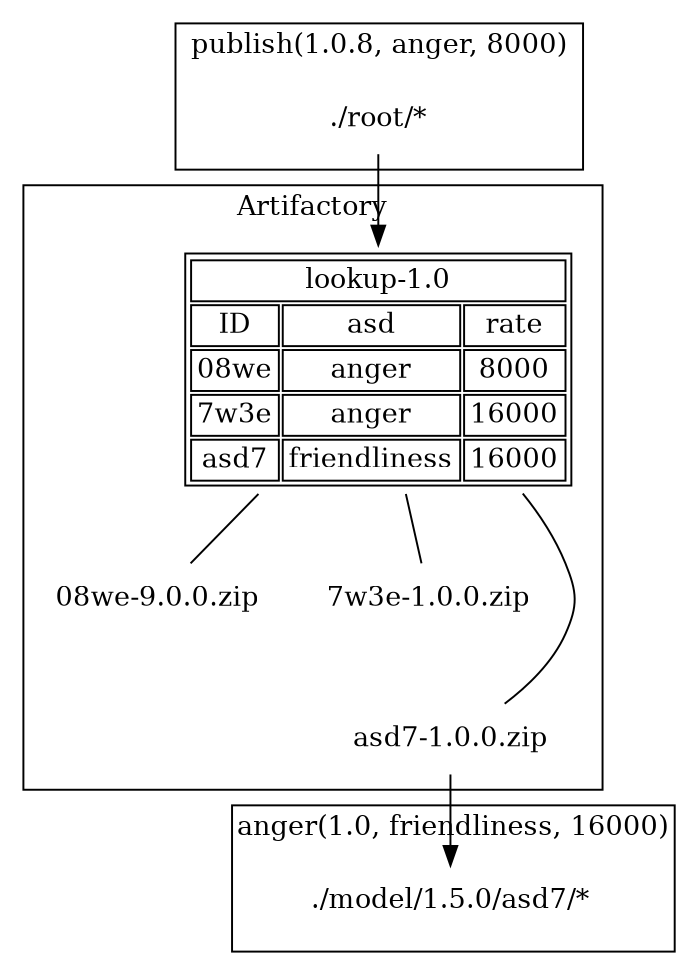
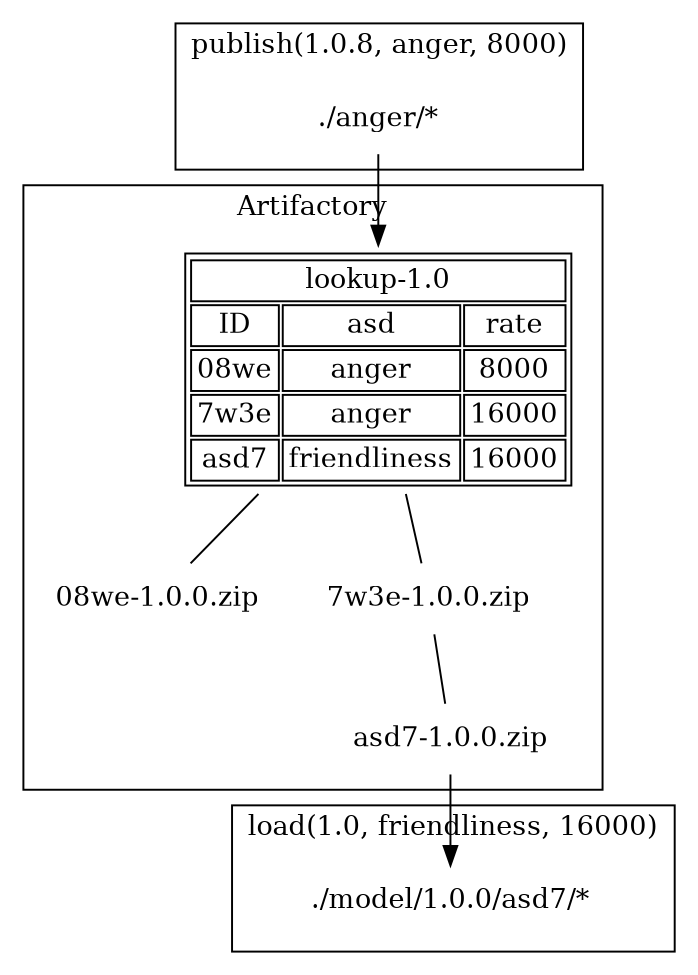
(378, 119) -> (378, 119)
(158, 599) -> (158, 599)
(574, 604) -> (440, 669)
(453, 828) -> (453, 828)
(450, 901) -> (450, 901)
